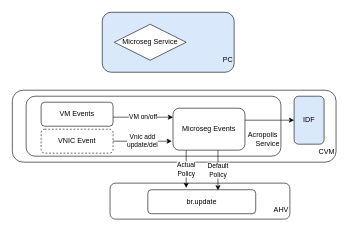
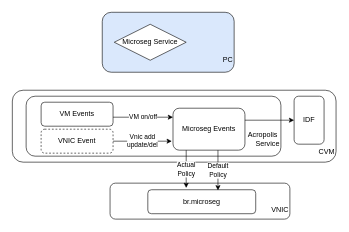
(309, 120) -> (309, 120)
(283, 201) -> (281, 201)
(202, 202) -> (202, 202)
